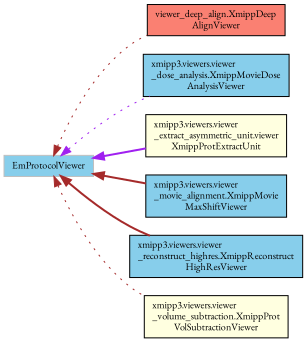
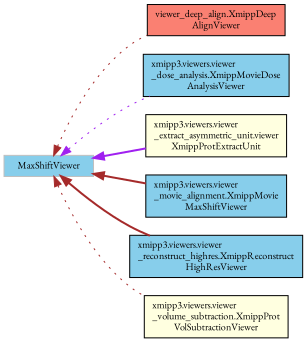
(49, 166) -> (49, 166)
